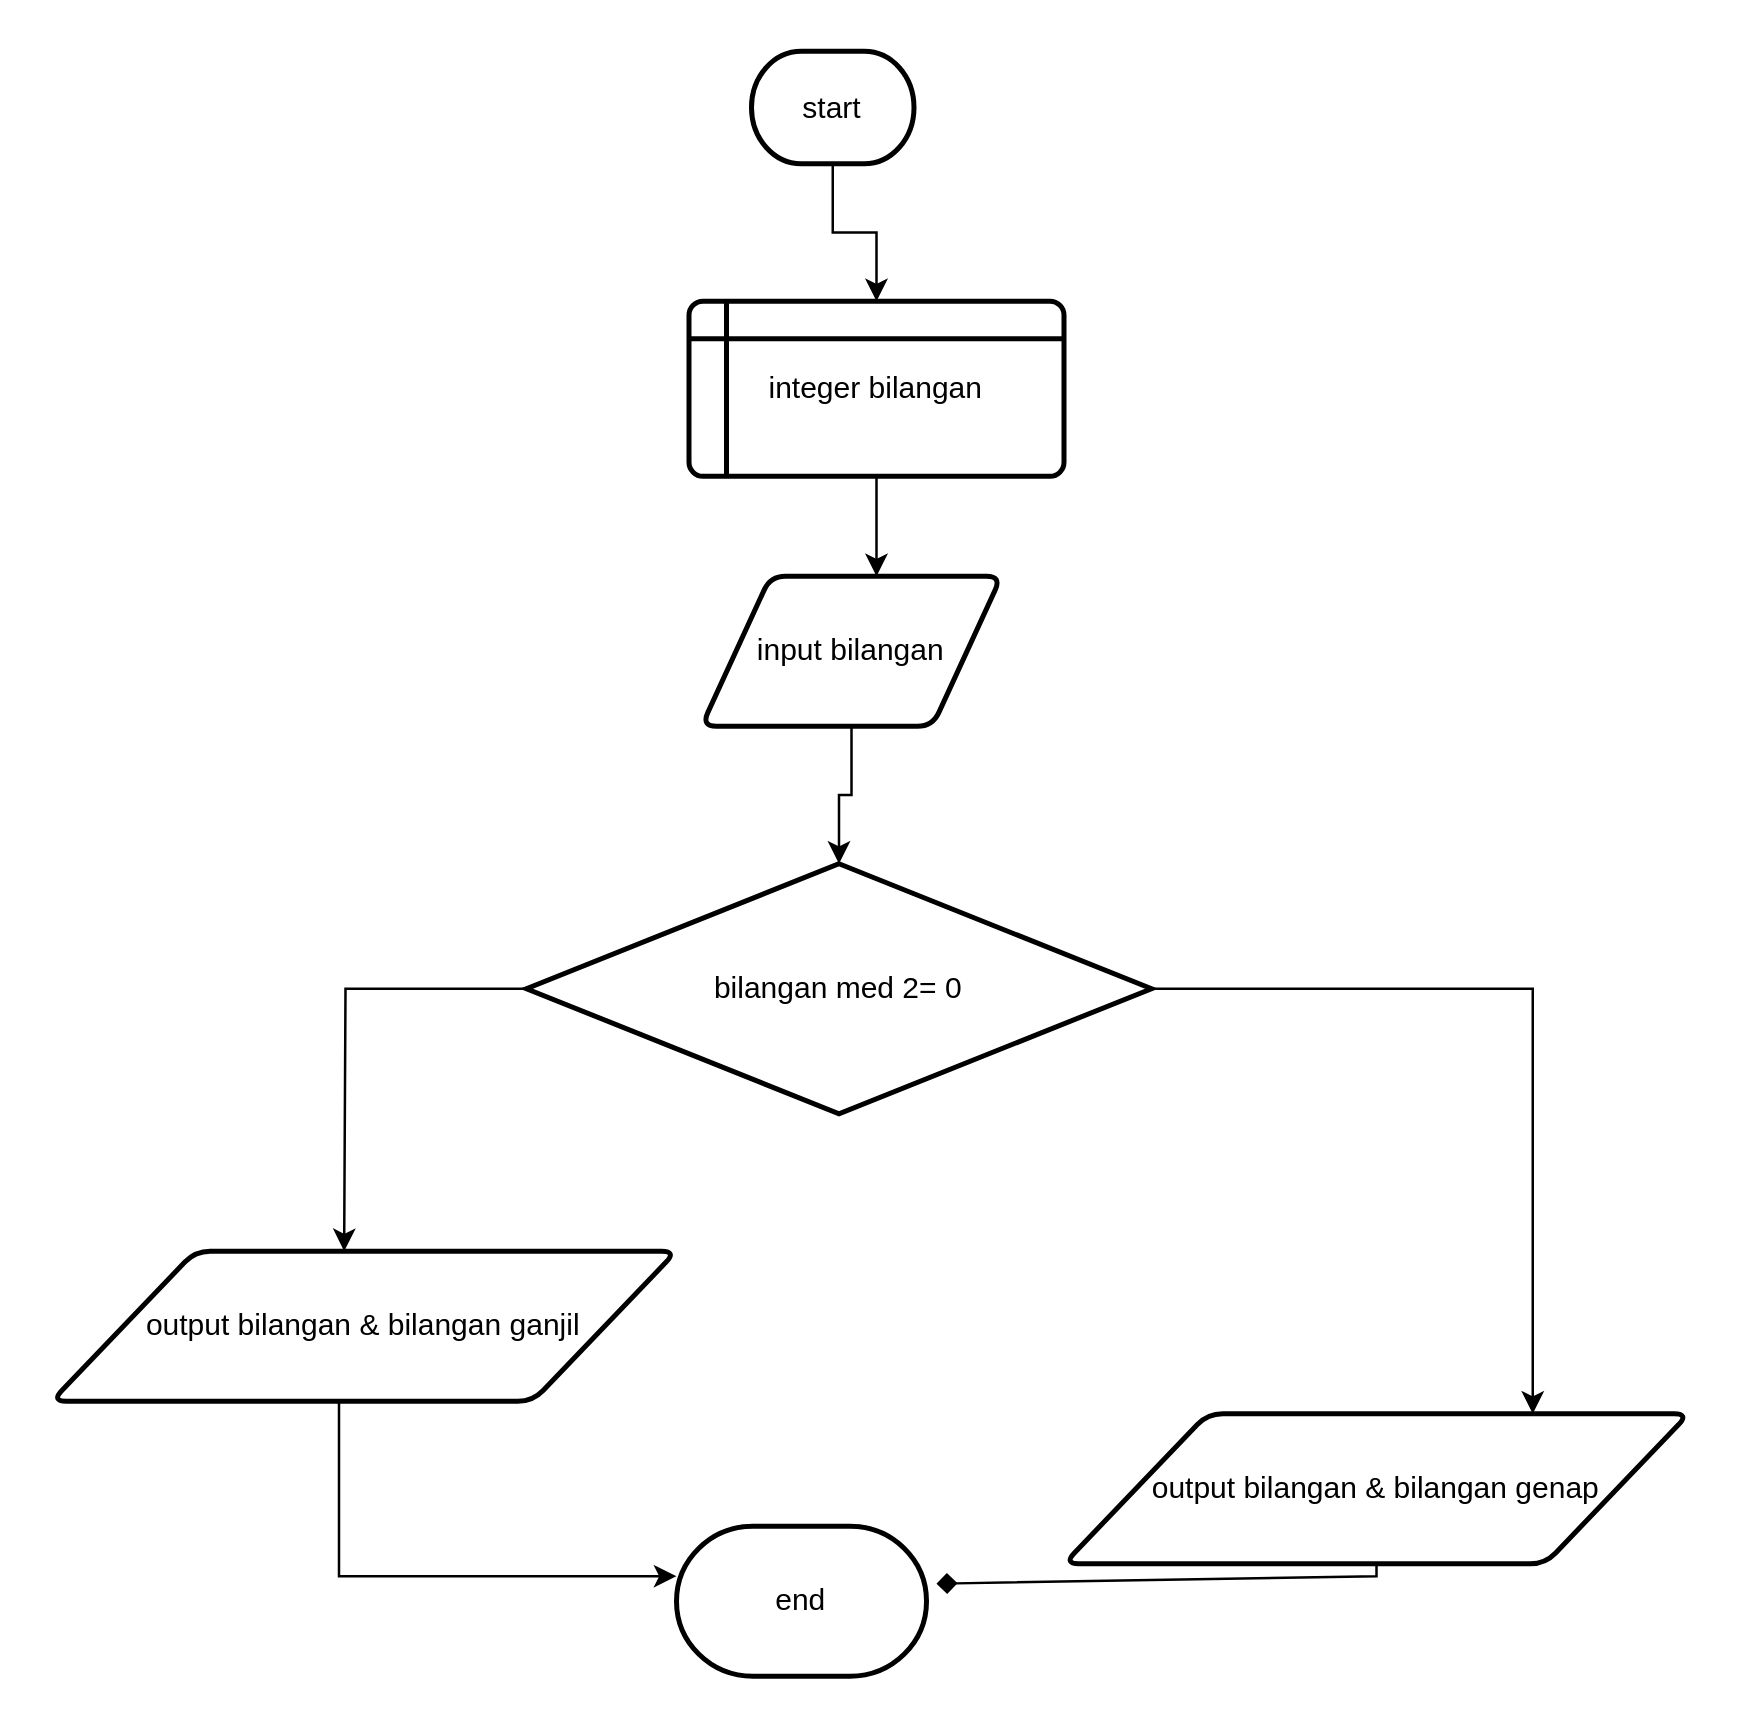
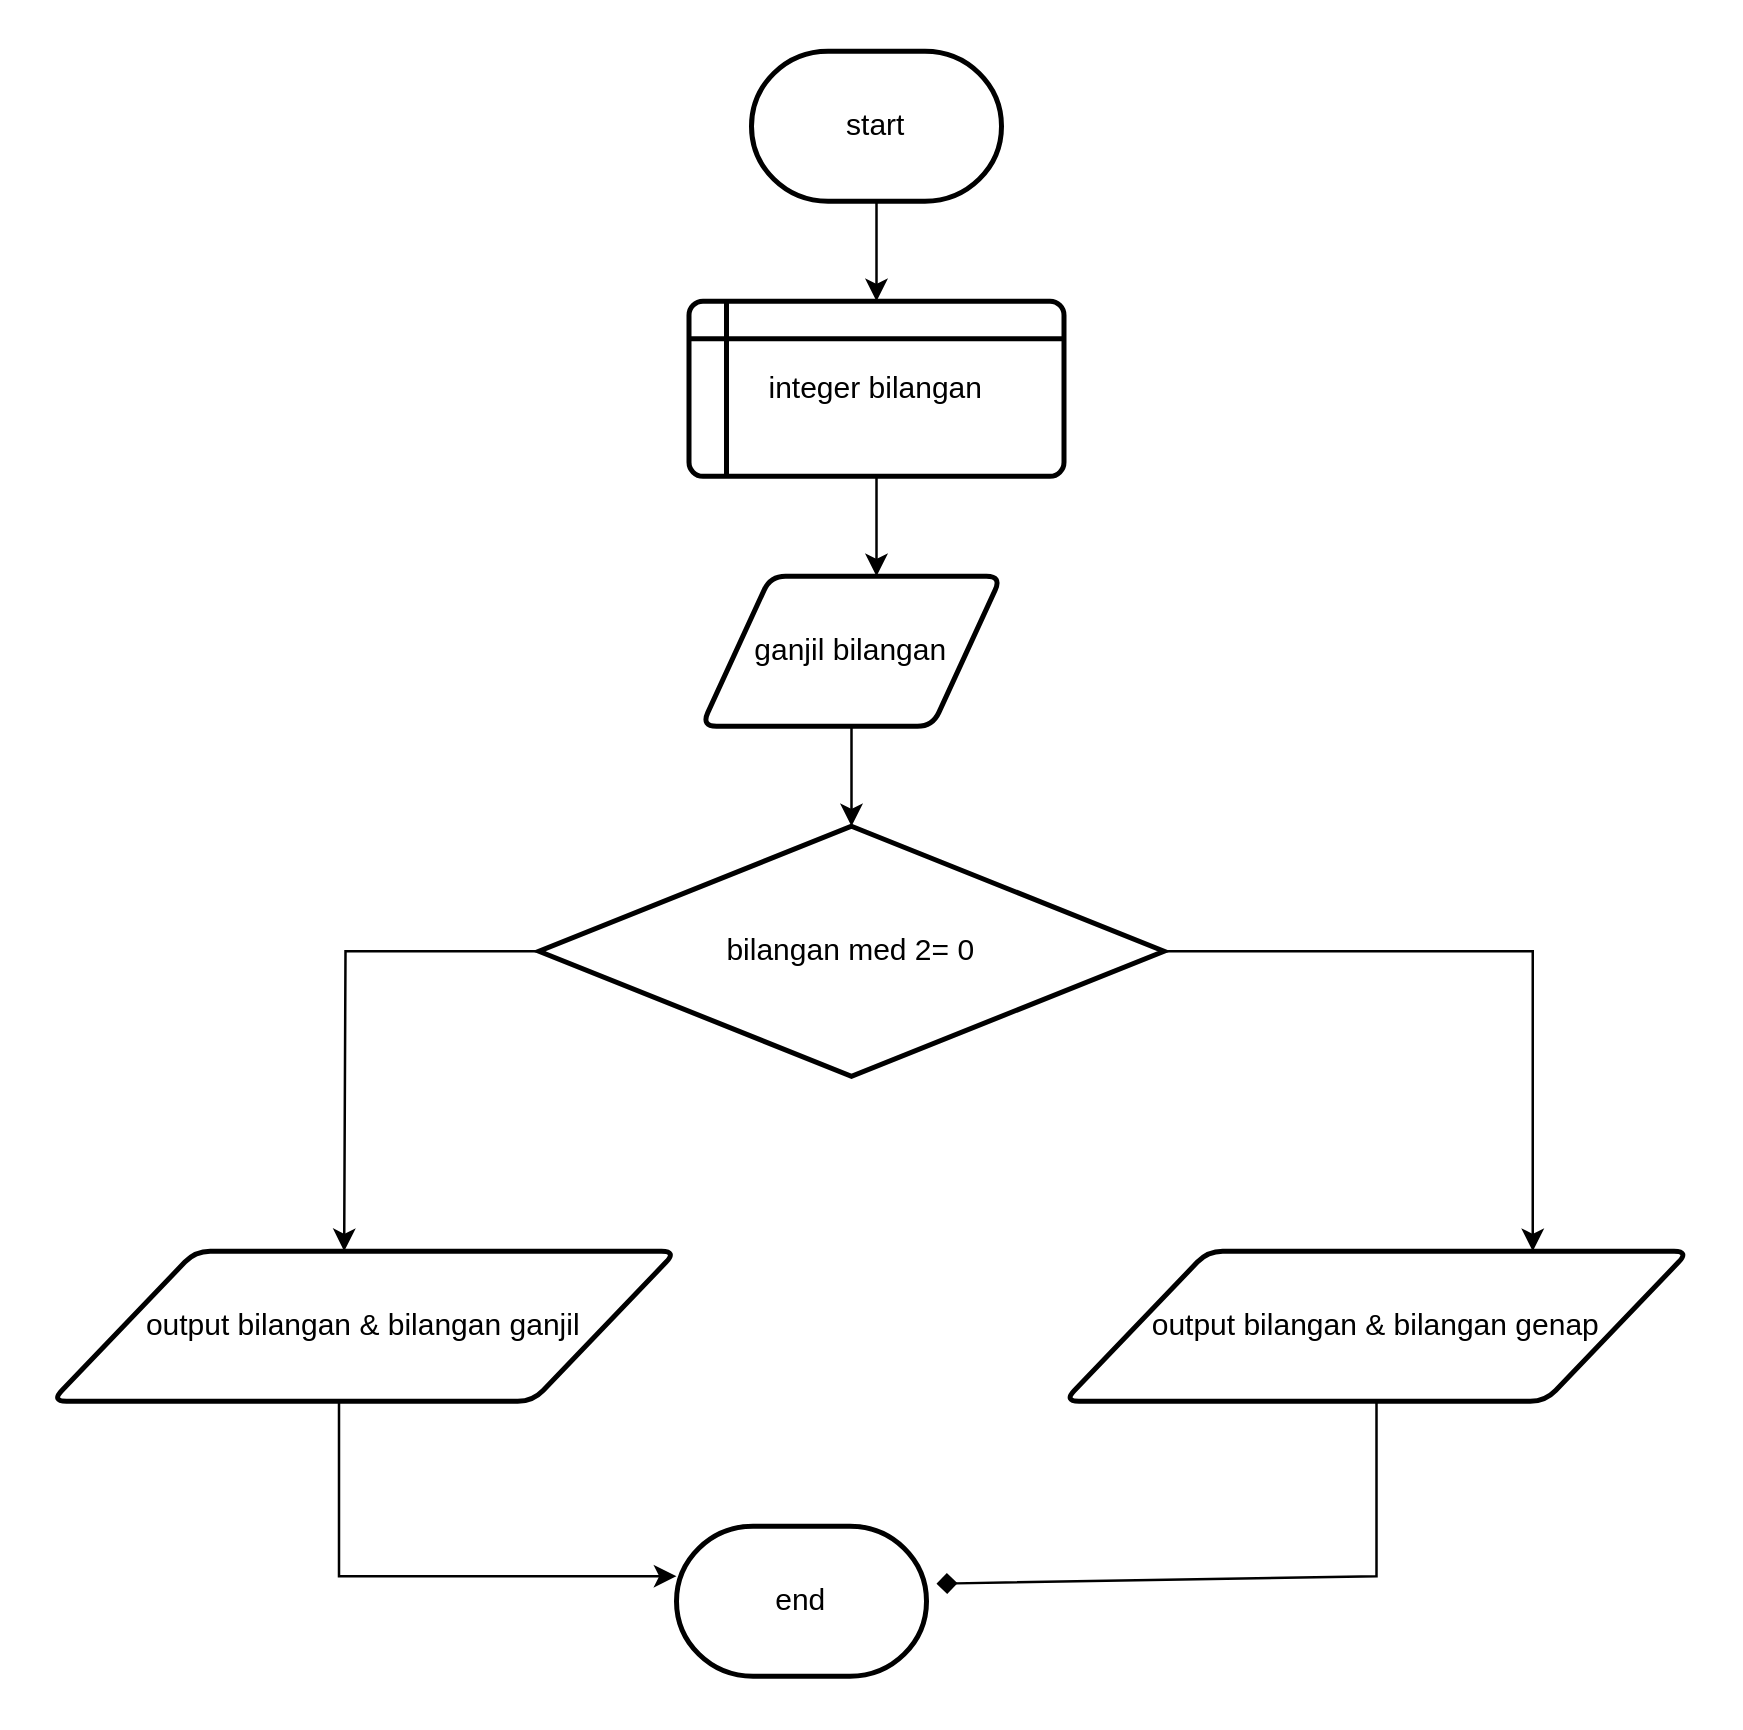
(833, 108) -> (876, 126)
(851, 651) -> (851, 651)
(839, 989) -> (851, 951)
(1376, 1489) -> (1376, 1326)
